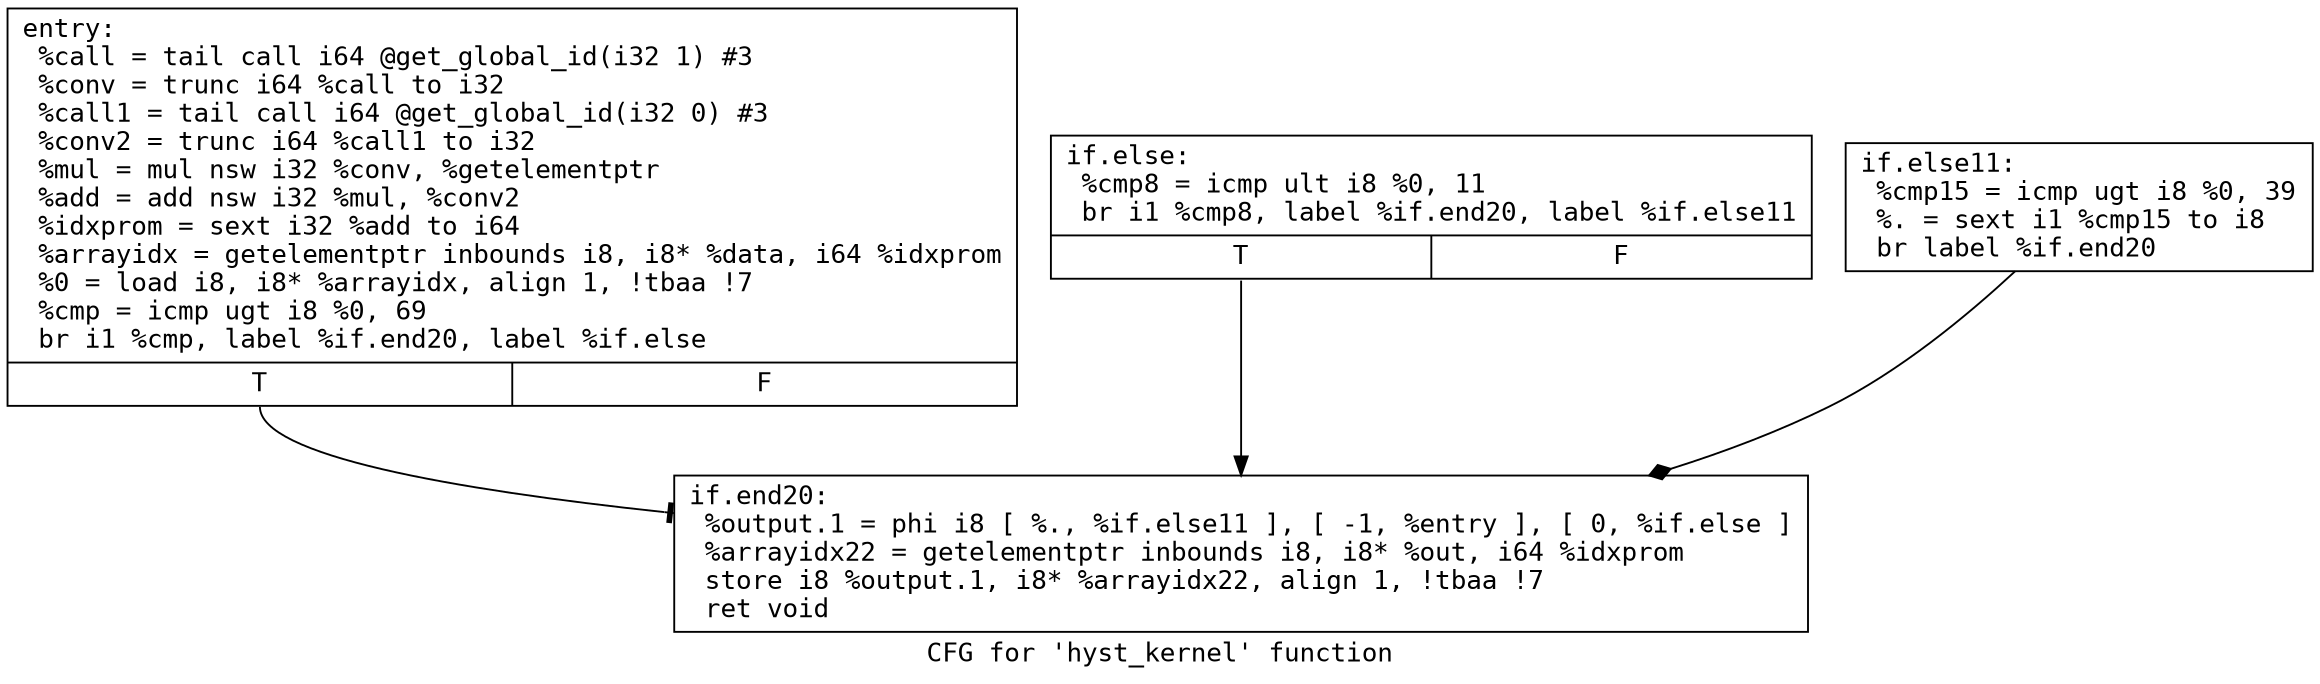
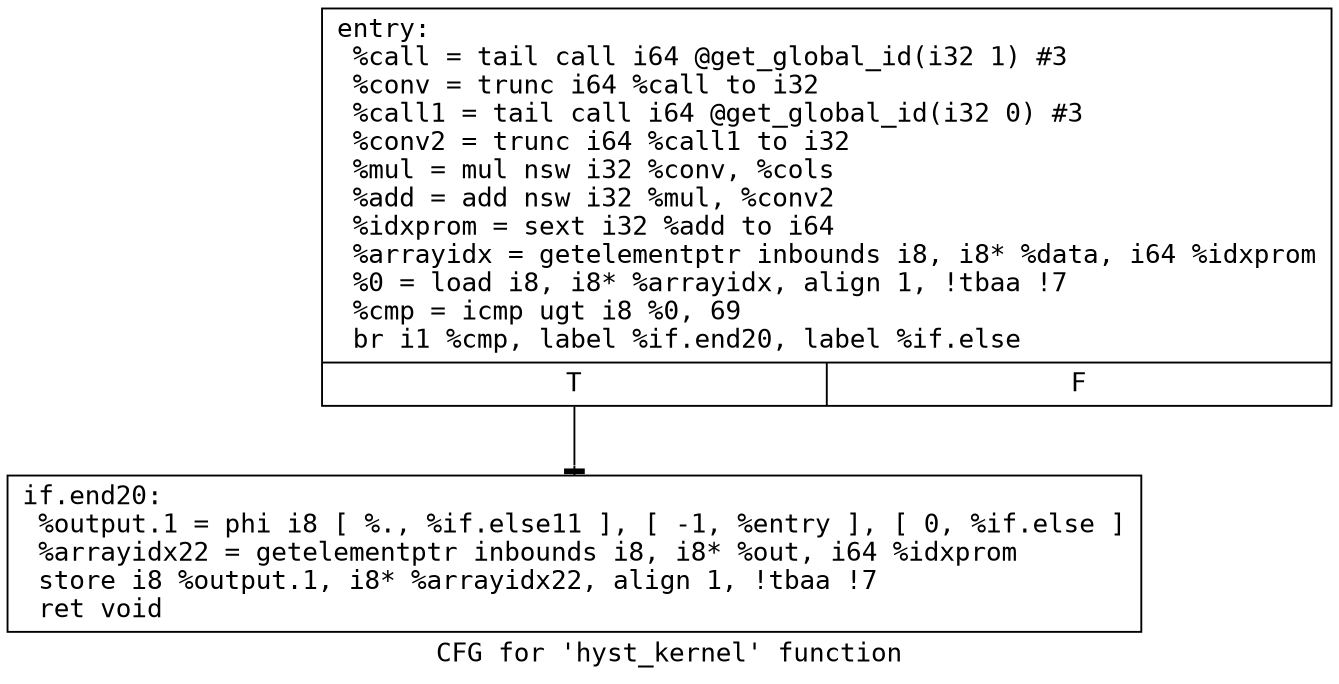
(342, 170) -> (587, 170)
(1431, 207) -> none
(2079, 207) -> none
